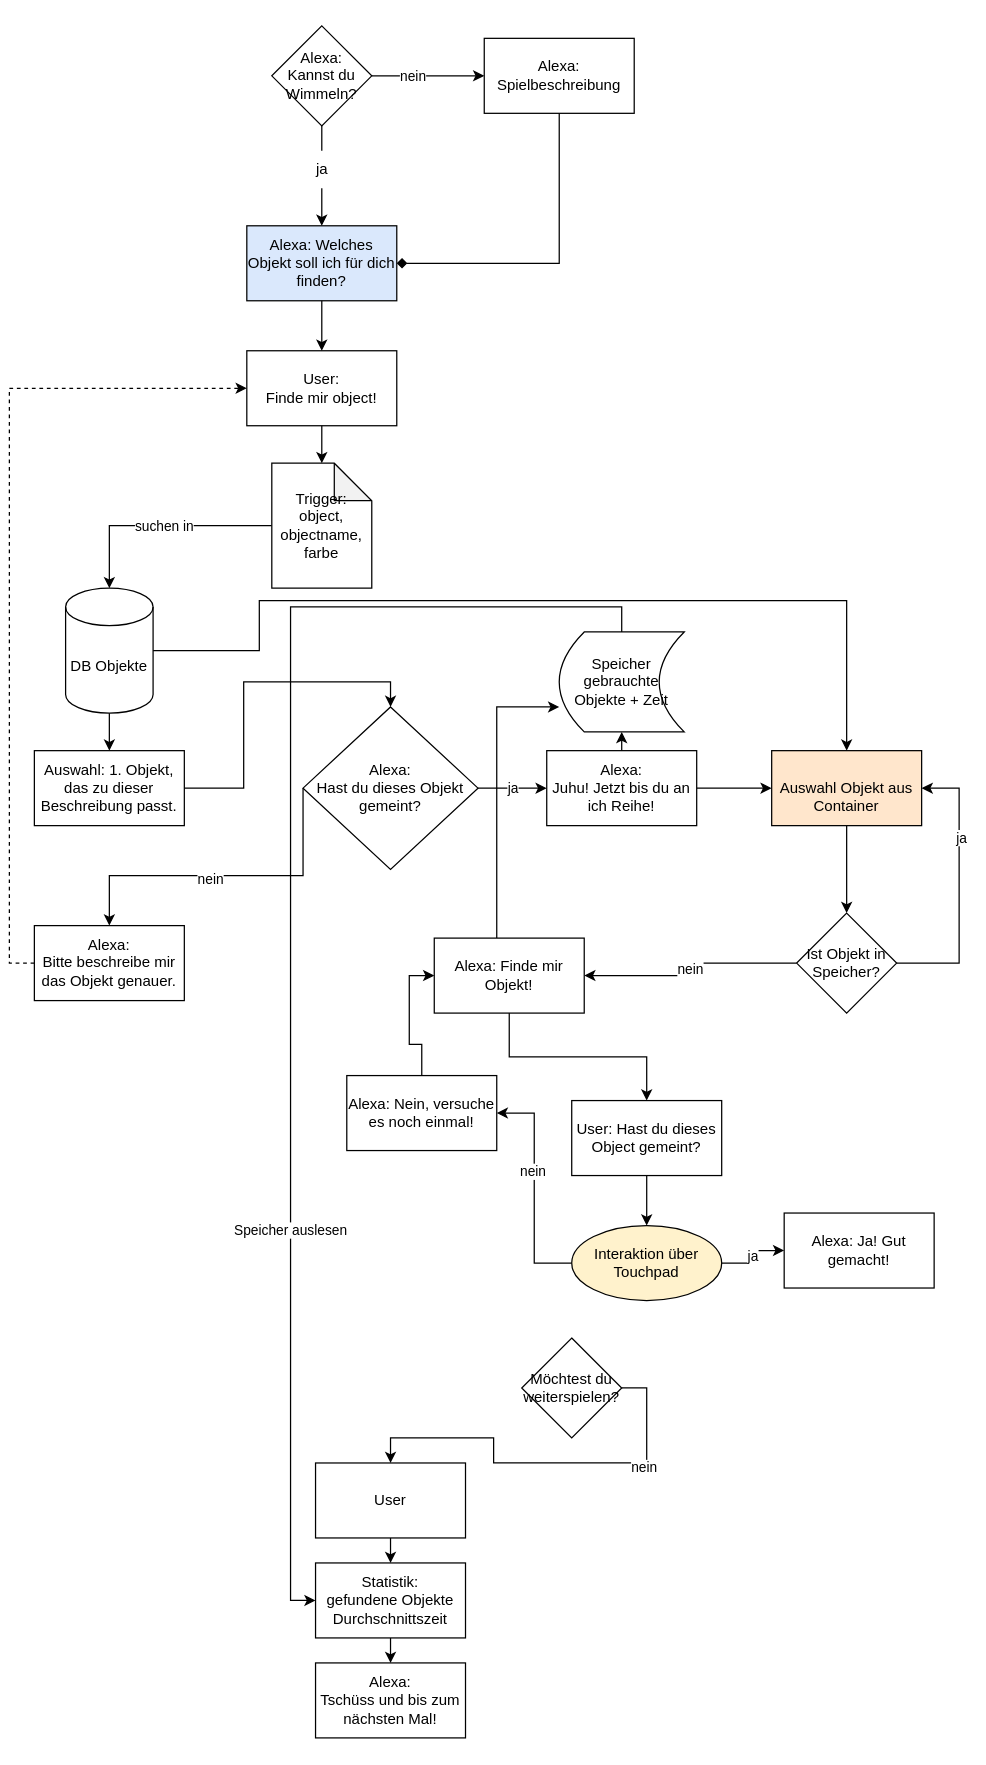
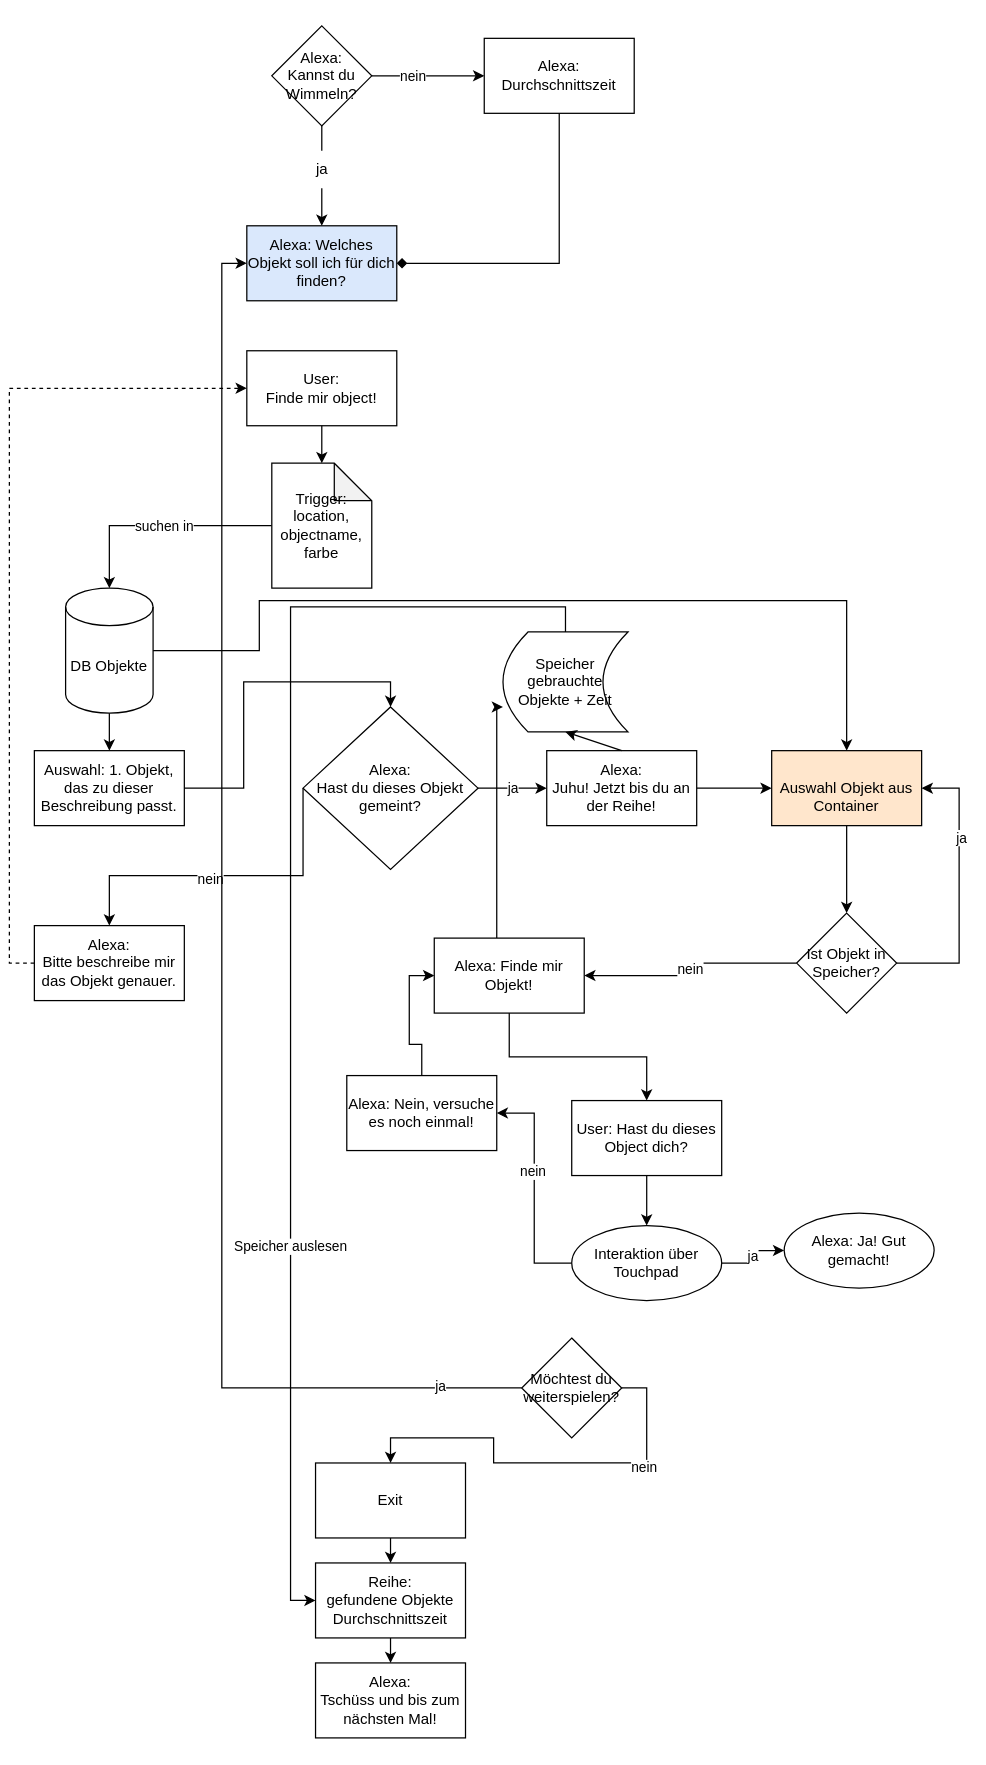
(559, 76) -> (559, 76)
(322, 322) -> none
(322, 526) -> (322, 526)
(622, 682) -> (566, 682)
(622, 788) -> (622, 788)
none -> (222, 967)
(647, 1138) -> (647, 1138)
(859, 1251) -> (859, 1251)
(647, 1263) -> (647, 1263)
(391, 1501) -> (391, 1501)
(391, 1601) -> (391, 1601)
